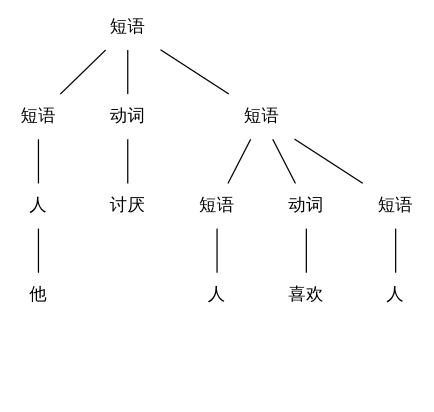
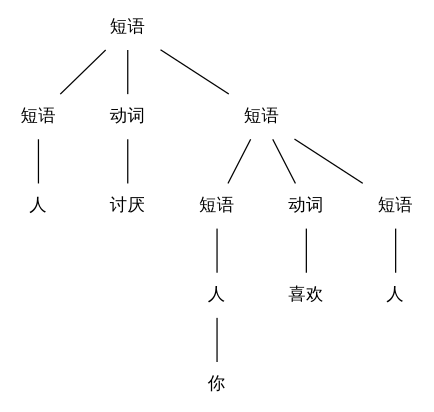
(38, 295) -> none
none -> (217, 384)
